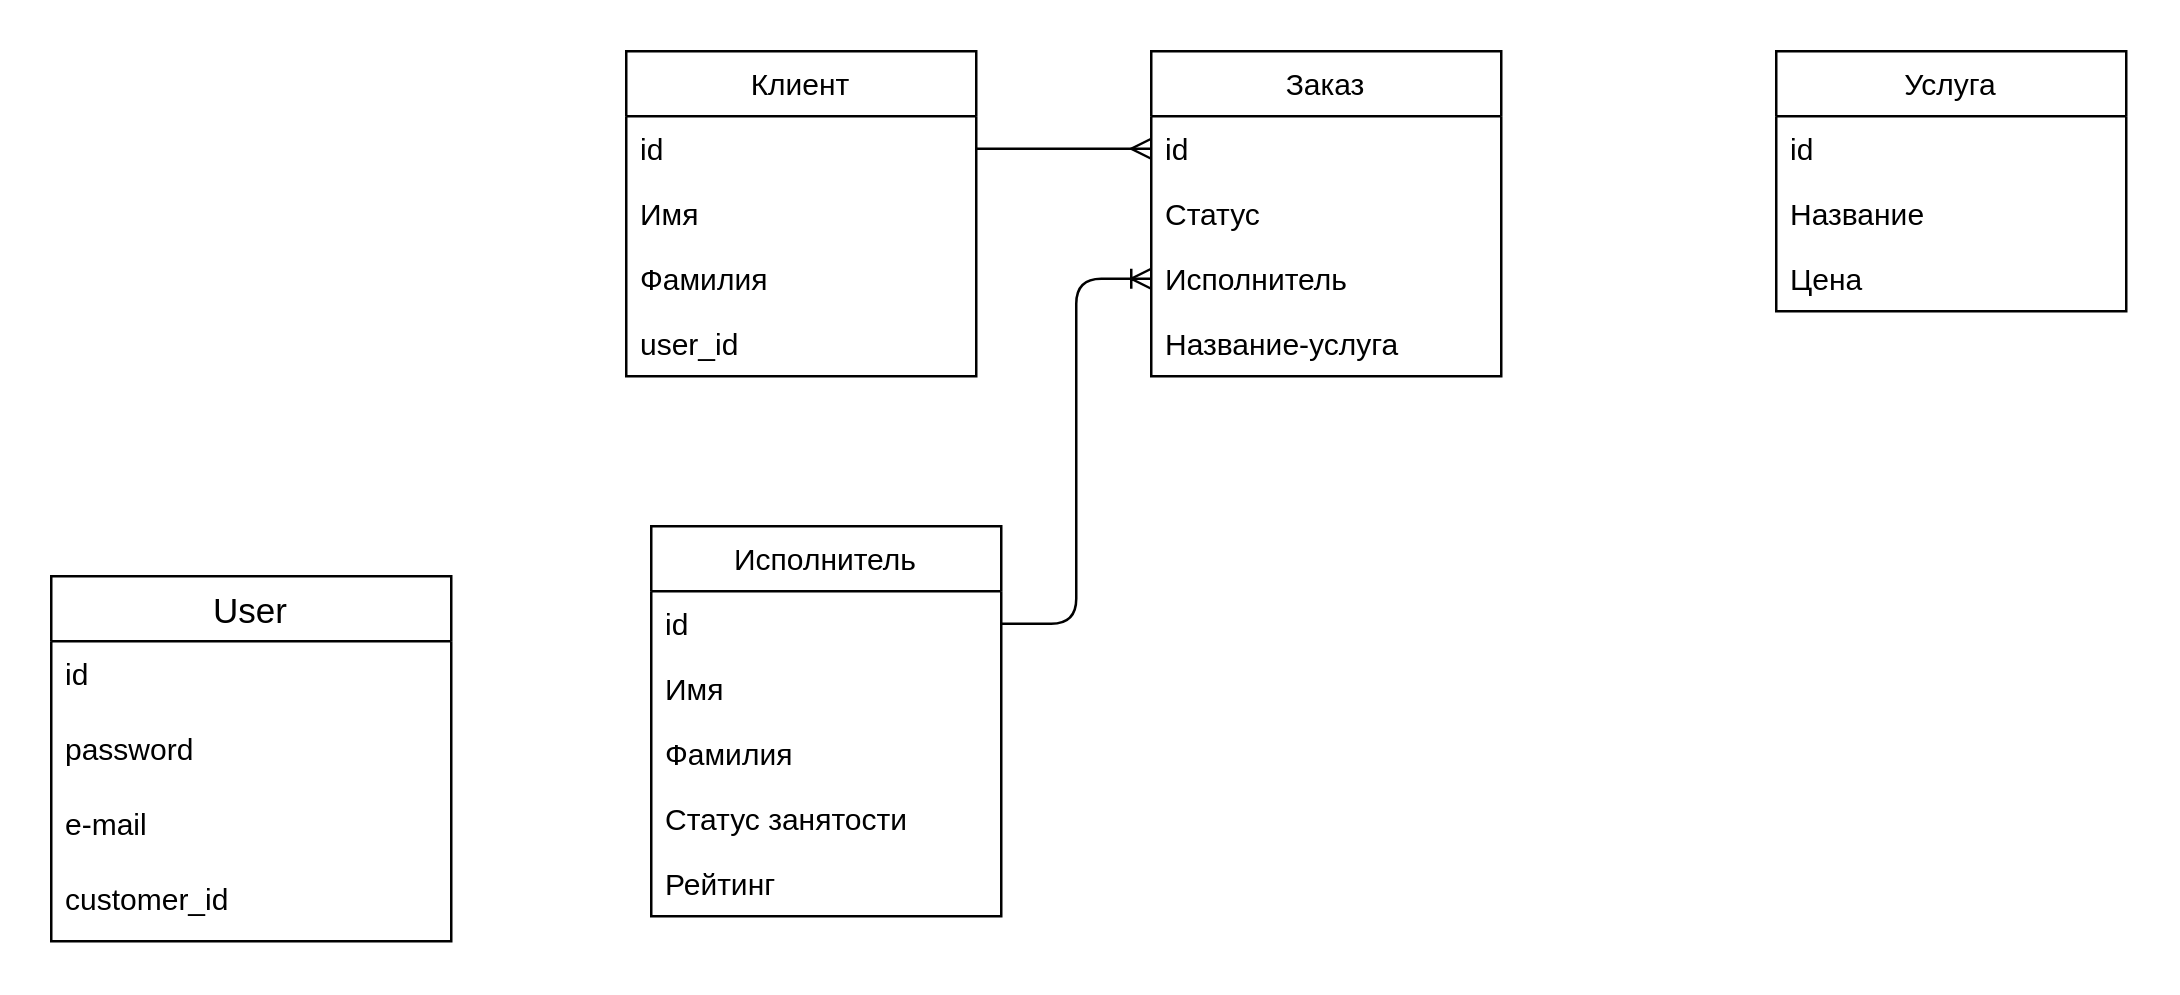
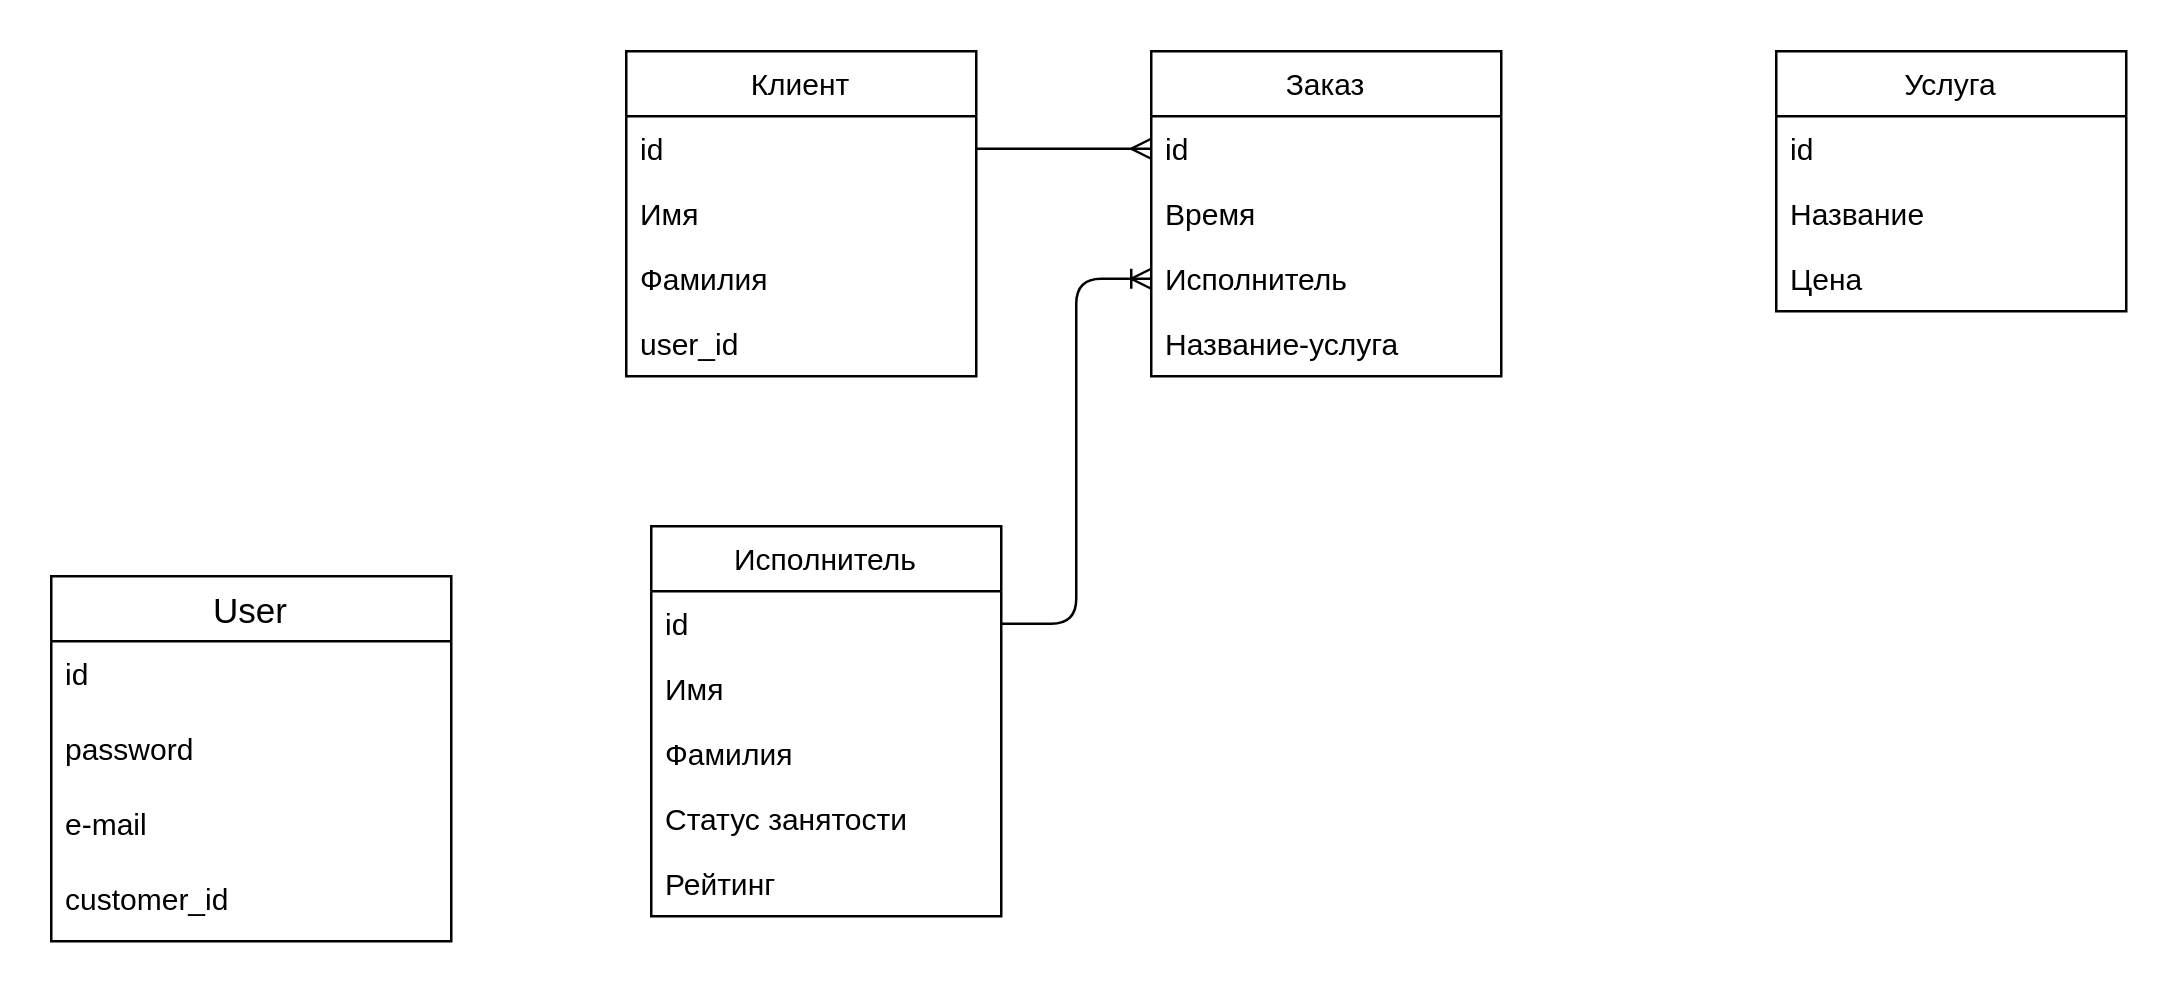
(1215, 215) -> (1207, 215)
